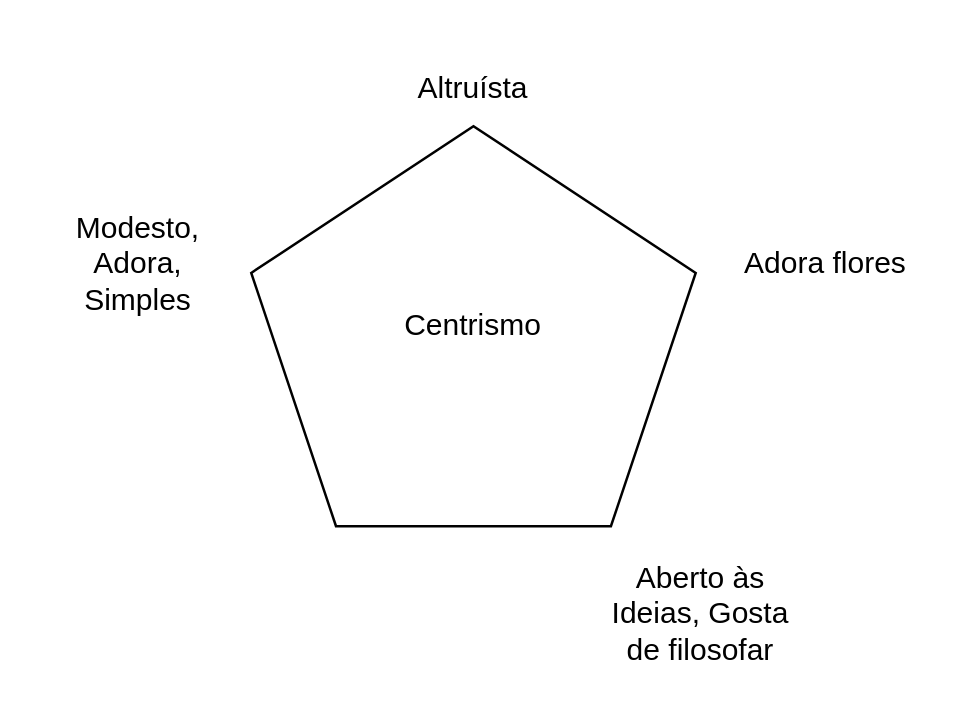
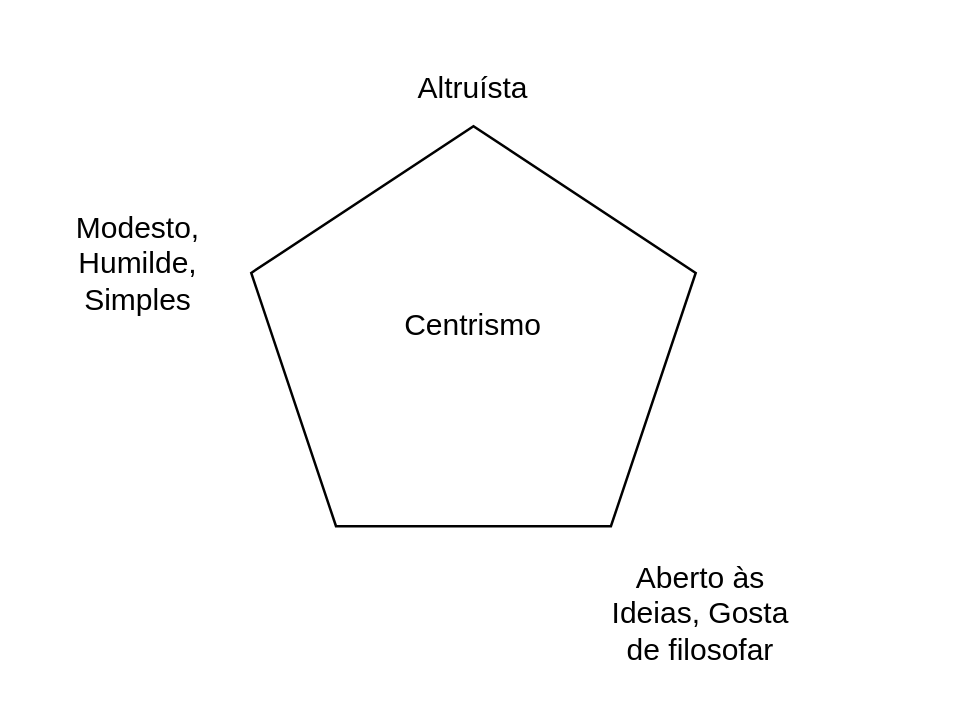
(139, 264) -> (139, 264)
(826, 264) -> none
